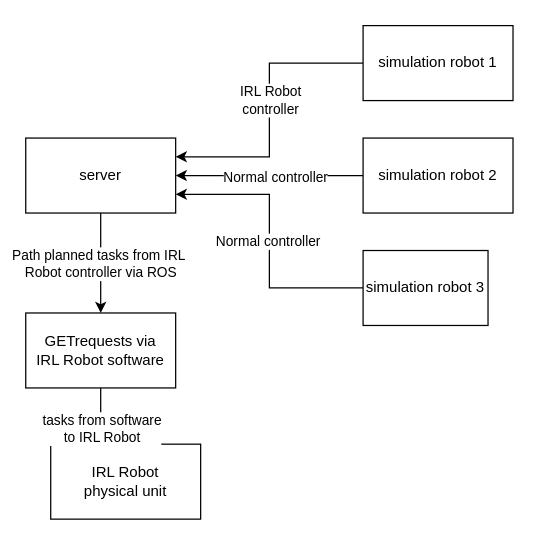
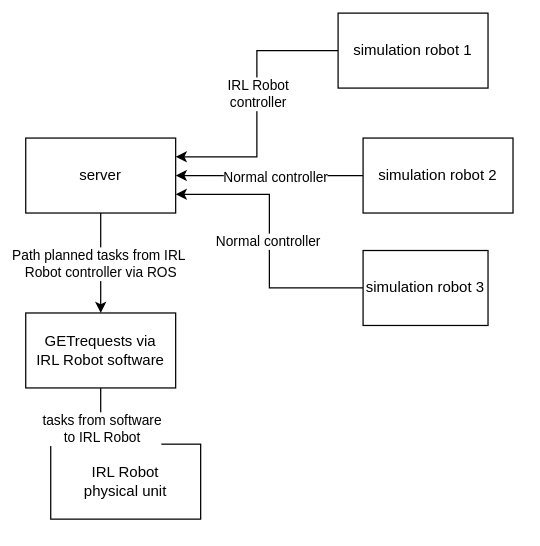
(438, 63) -> (413, 51)
